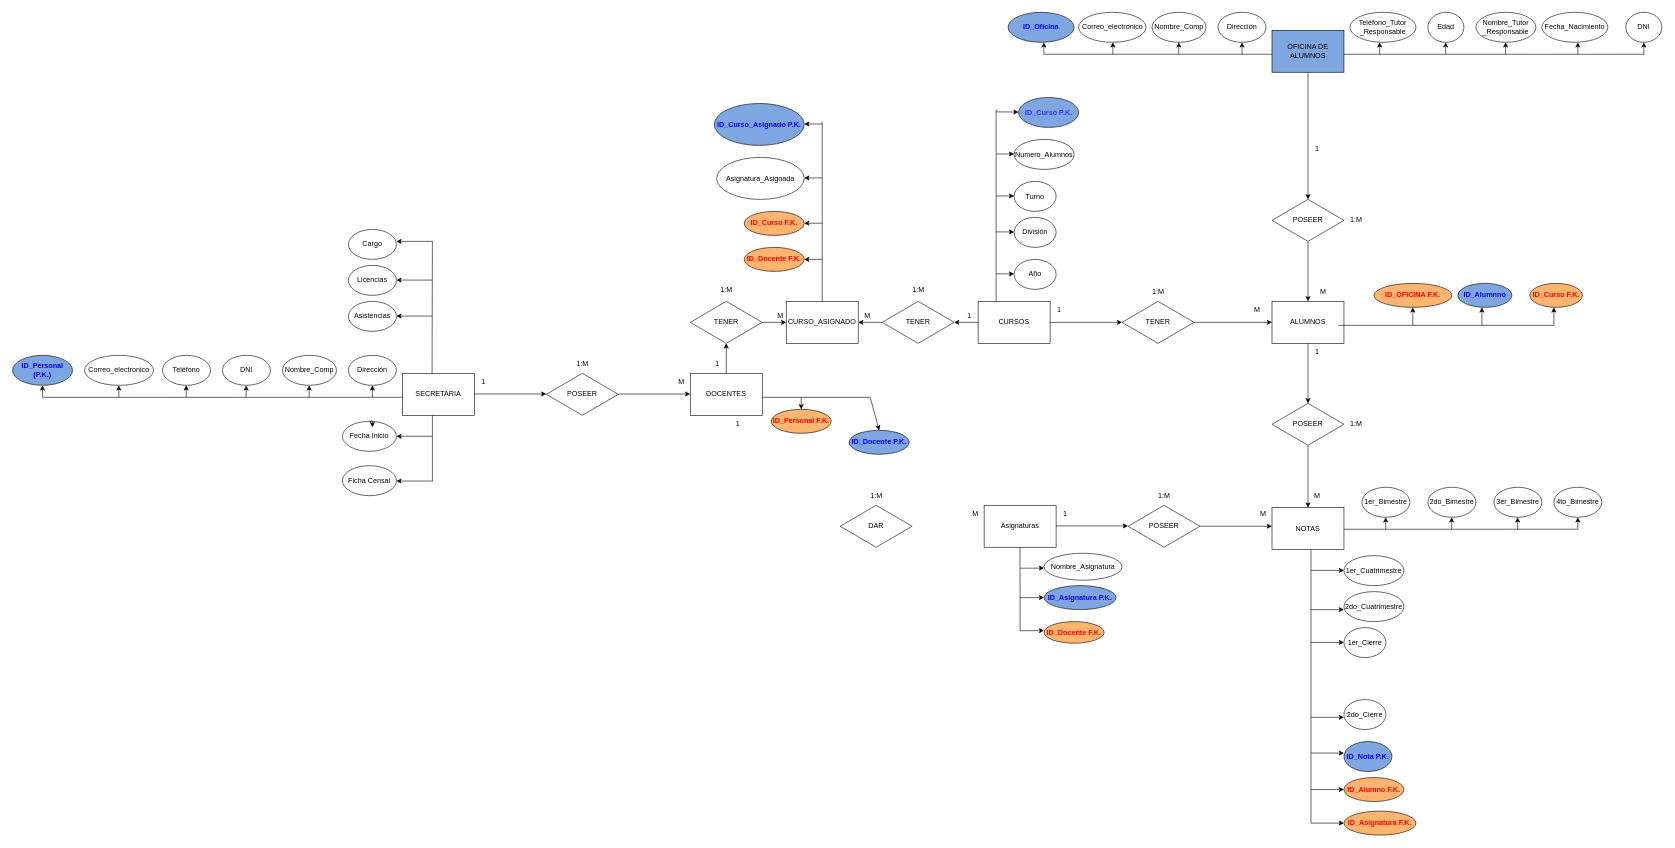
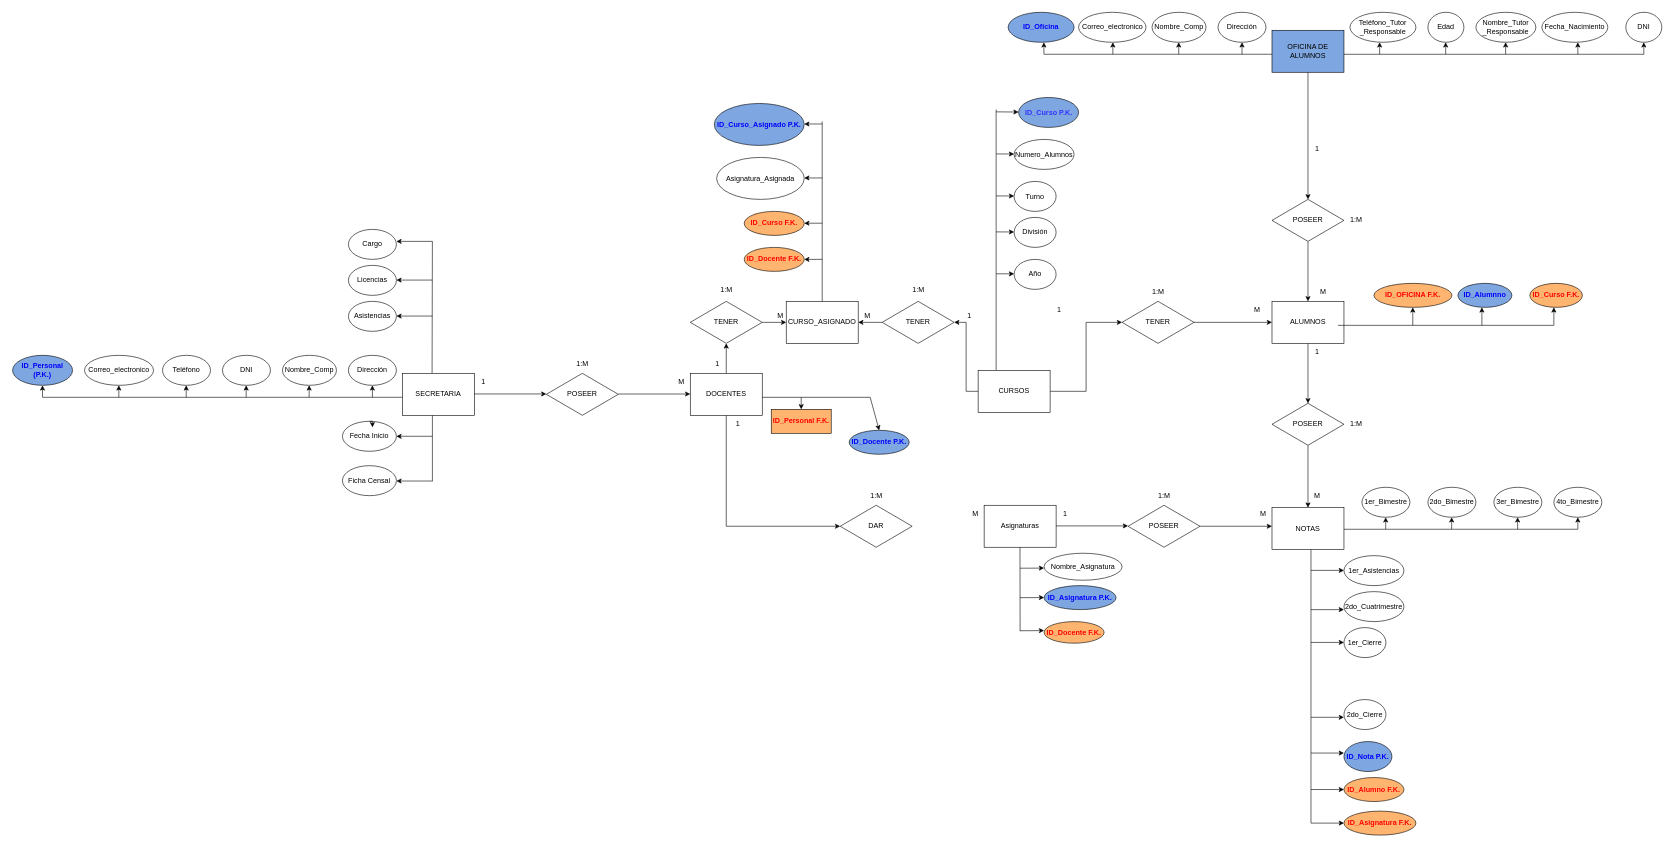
(1014, 323) -> (1014, 392)
(801, 422) -> (801, 422)
none -> (726, 526)
(1374, 571) -> (1374, 571)
